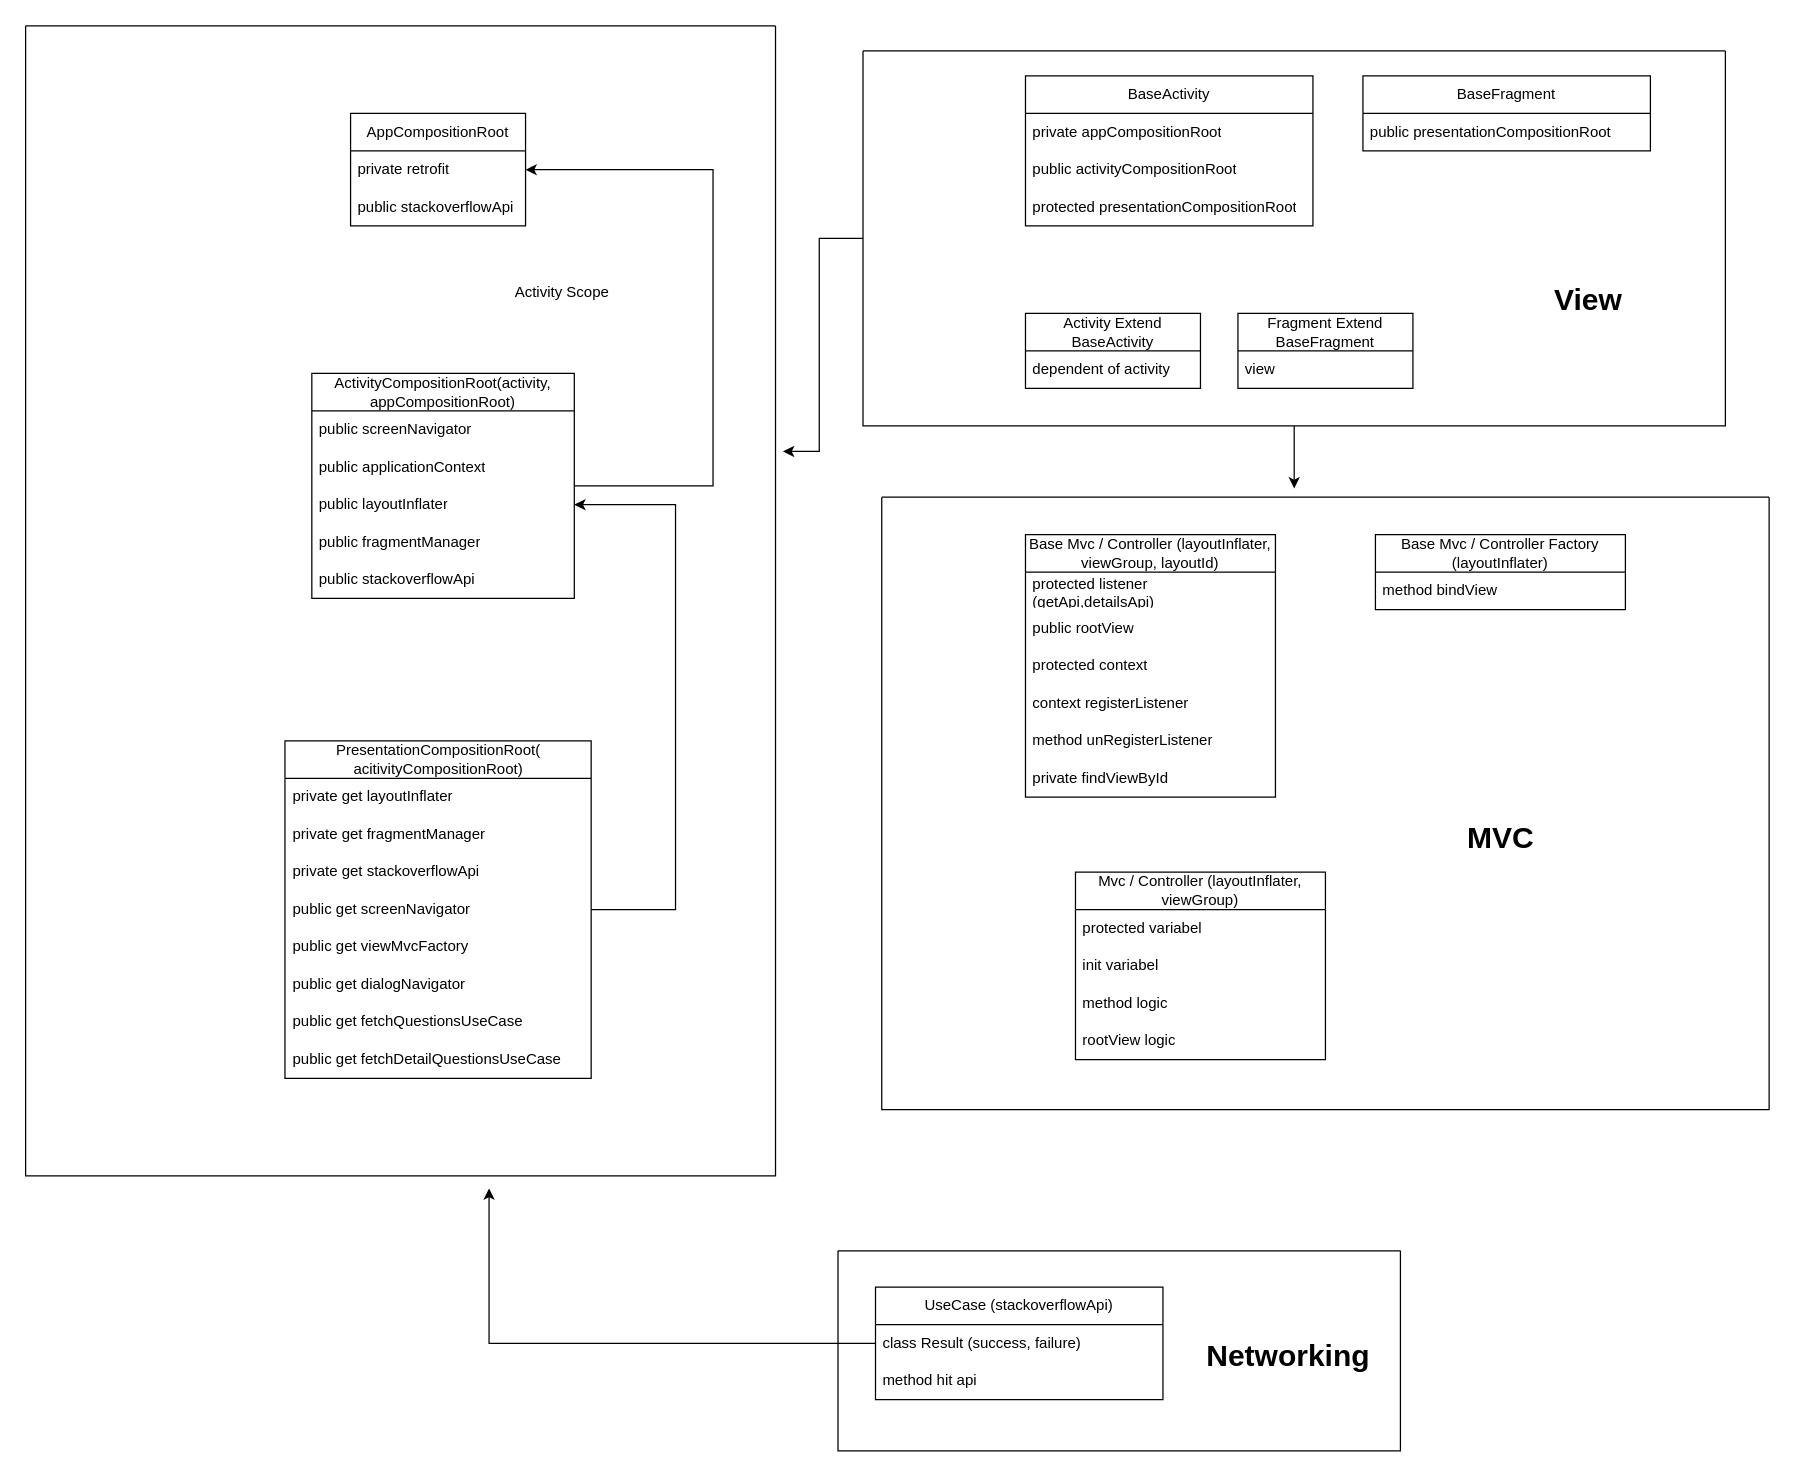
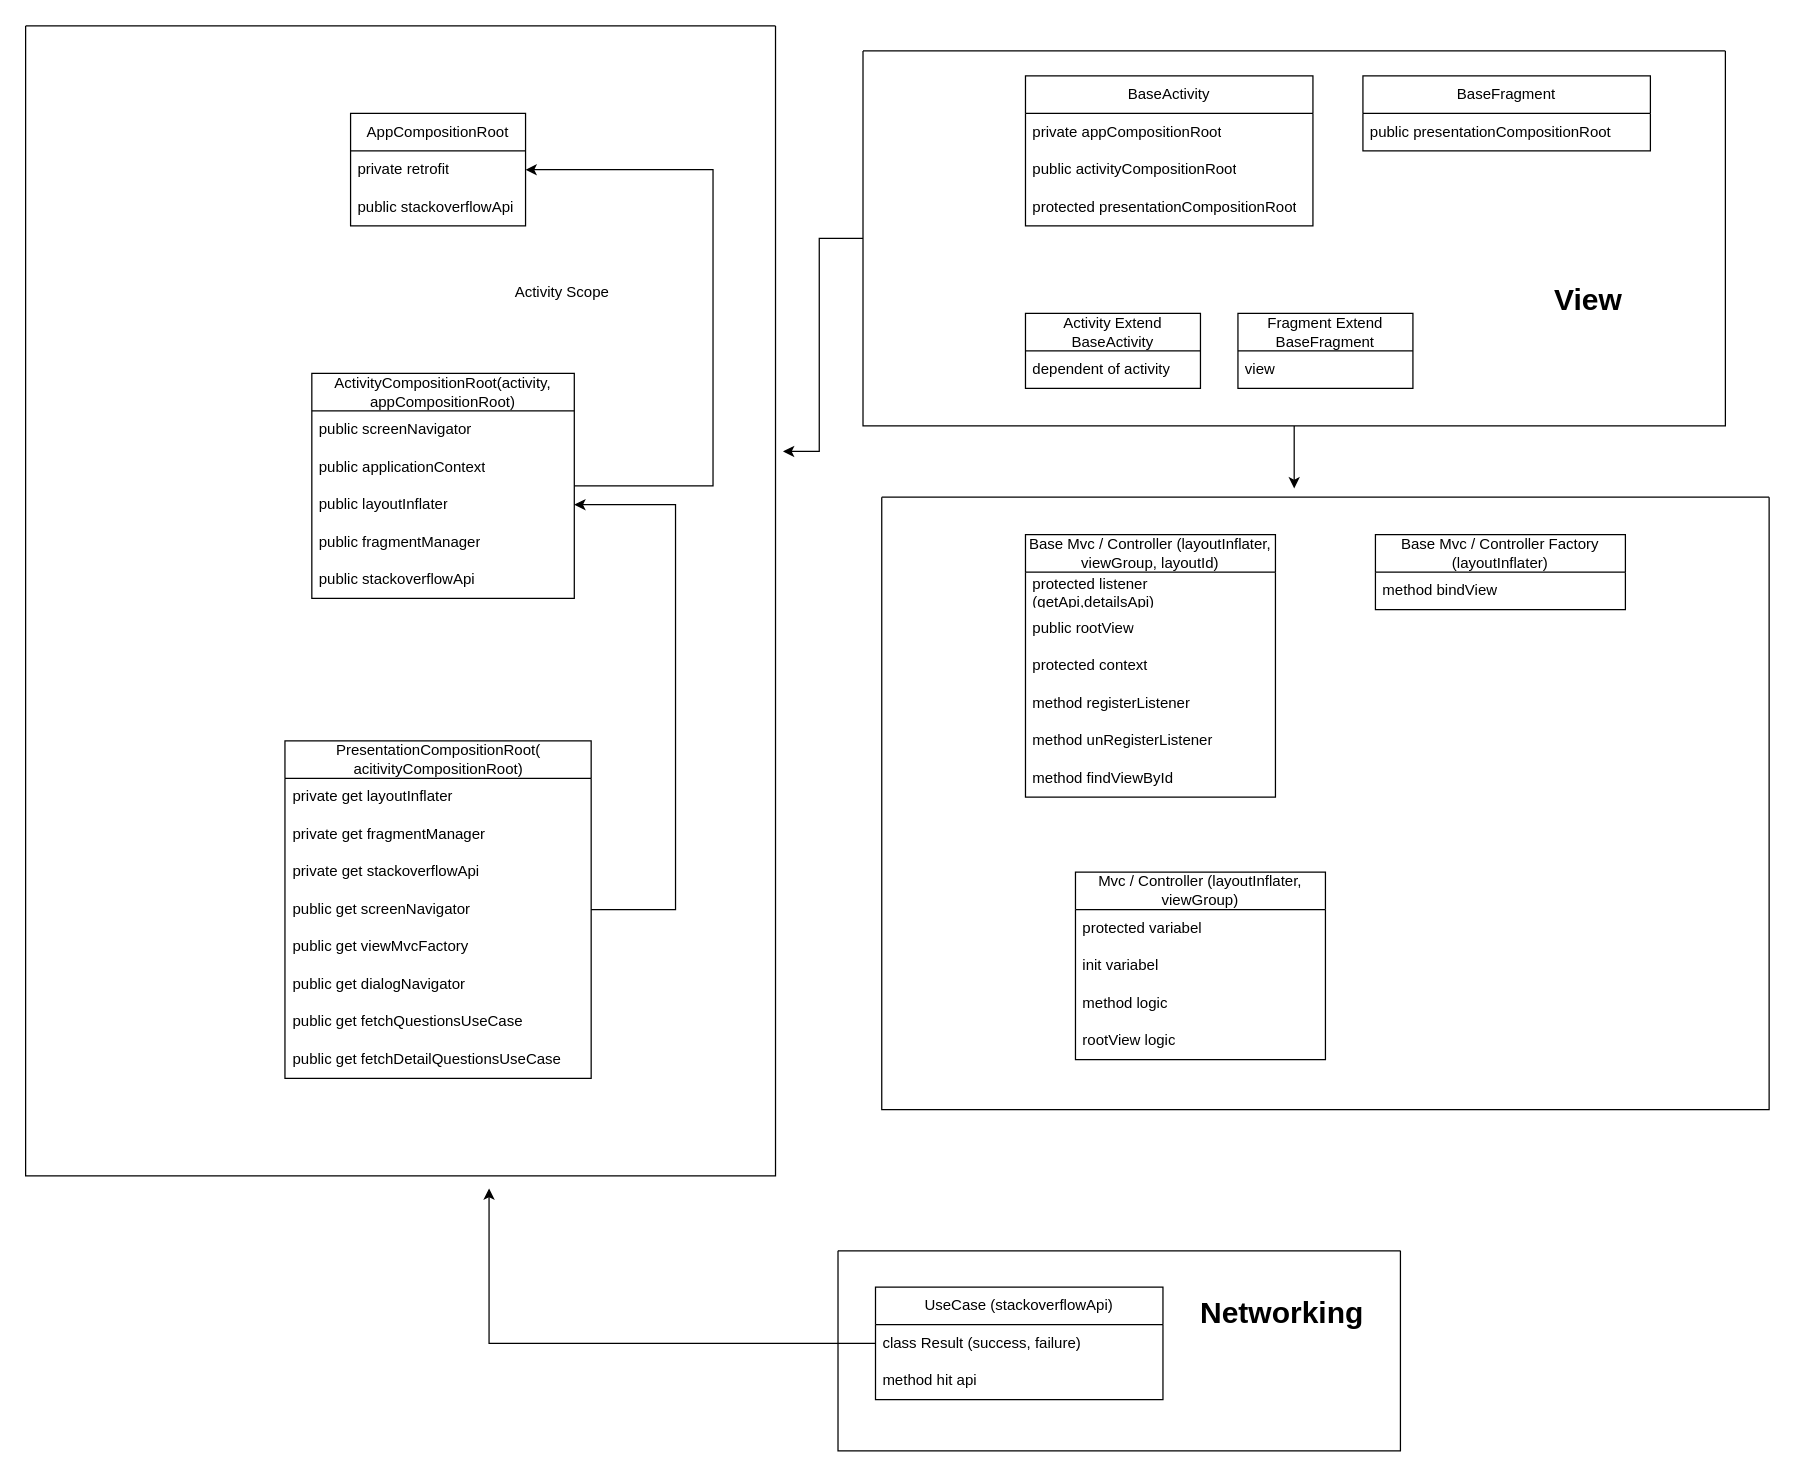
(1128, 703) -> (1124, 703)
(1109, 778) -> (1107, 778)
(1501, 838) -> none
(1288, 1357) -> (1282, 1313)
